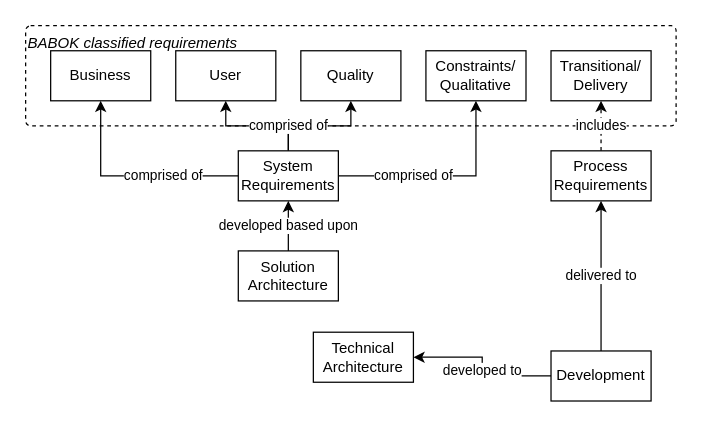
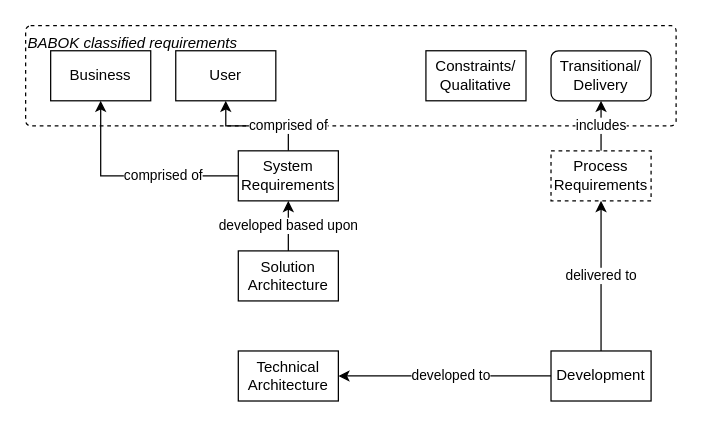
(351, 76) -> none
(601, 76) -> (601, 76)
(348, 126) -> none
(601, 143) -> (601, 143)
(440, 176) -> none
(601, 176) -> (601, 176)
(363, 357) -> (288, 376)
